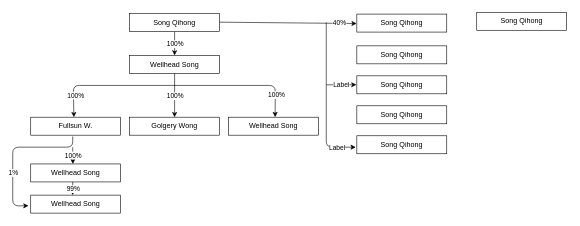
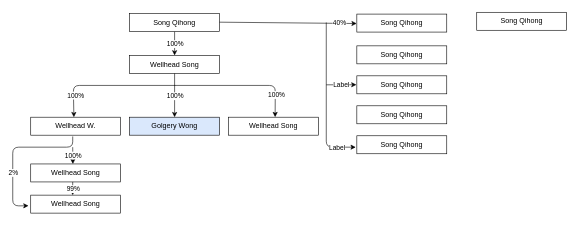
(75, 126) -> (75, 126)
(174, 126) -> (174, 126)
(13, 173) -> (13, 173)
